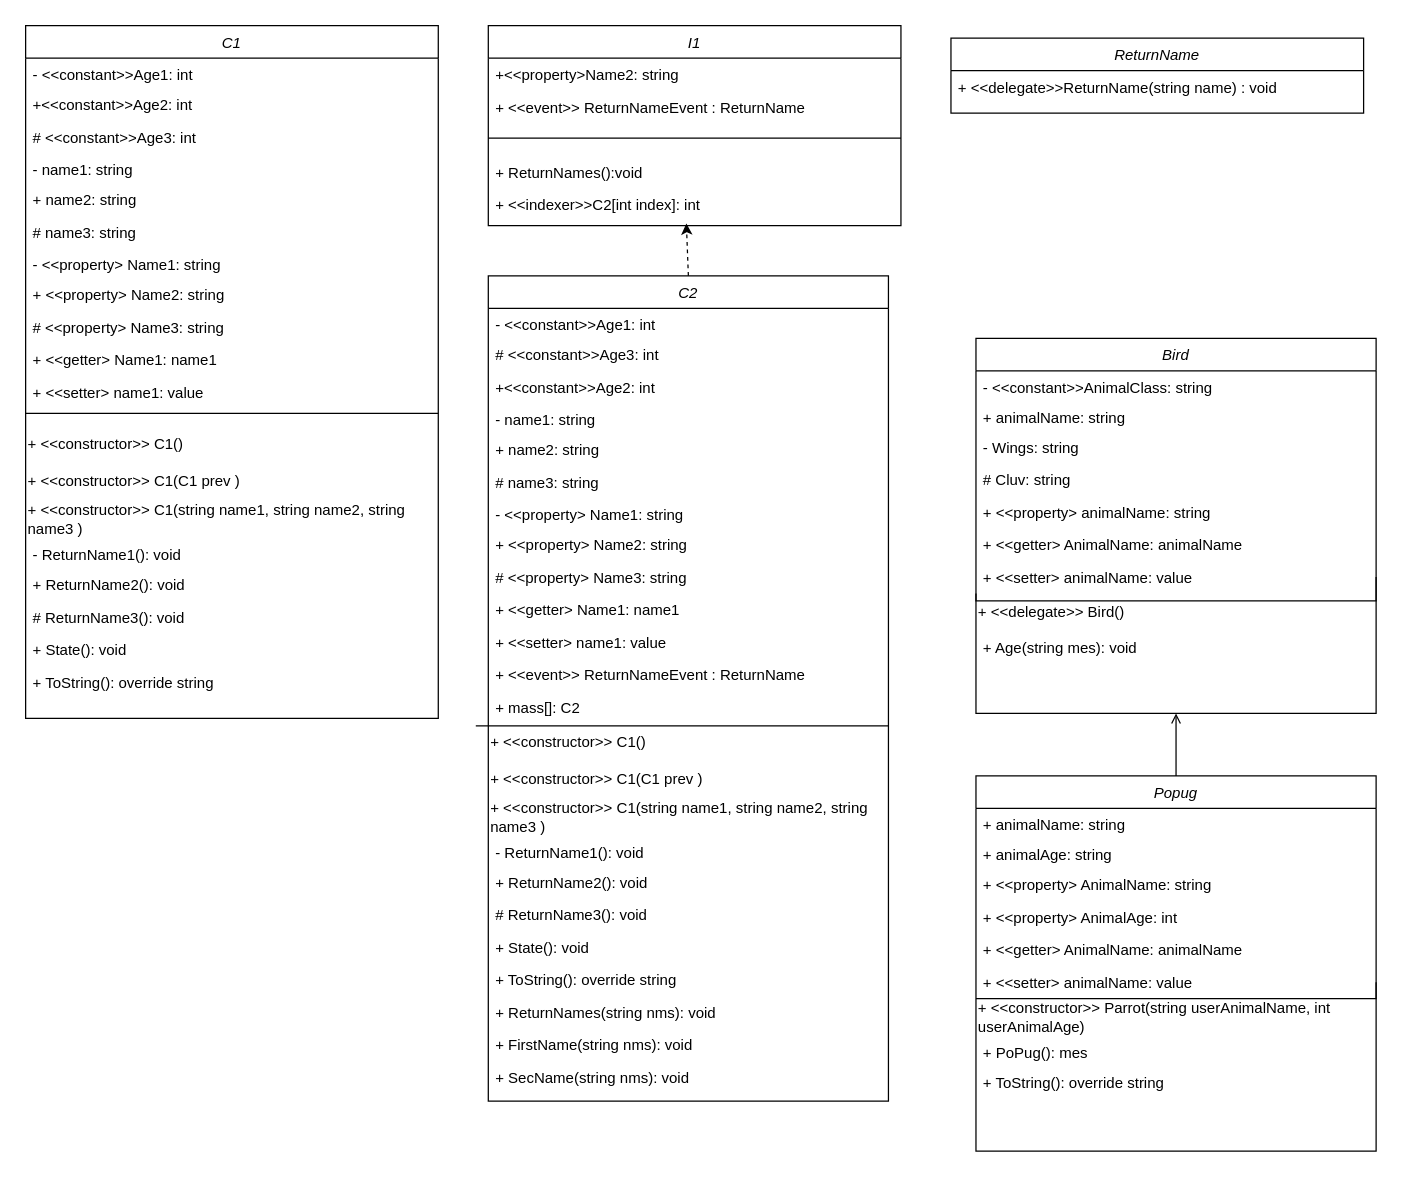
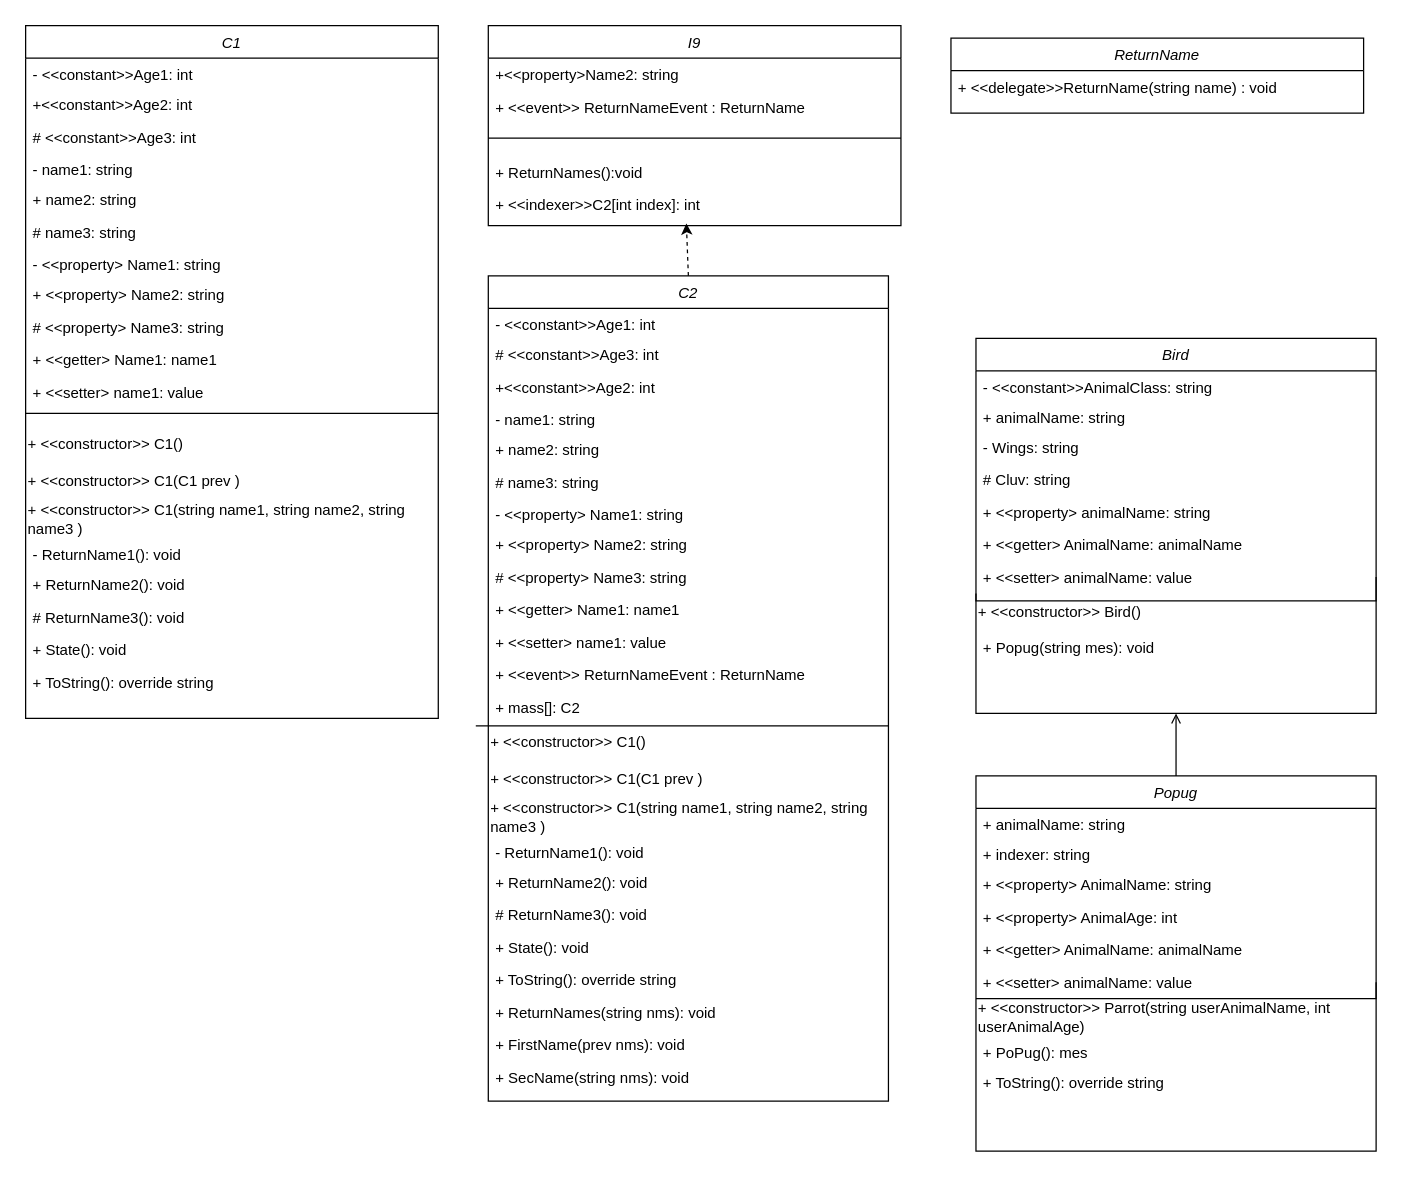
(694, 43) -> (694, 43)
(1059, 612) -> (1073, 612)
(1067, 648) -> (1076, 648)
(1051, 855) -> (1044, 855)
(603, 1045) -> (597, 1045)
